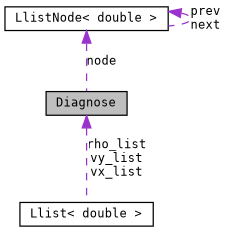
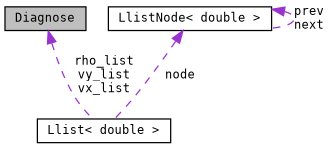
(87, 67) -> (147, 81)
